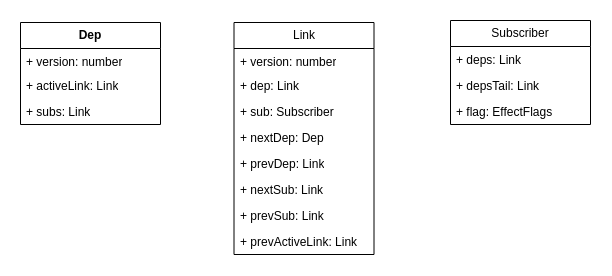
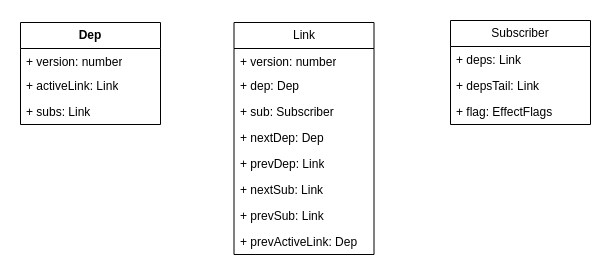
(271, 87) -> (269, 87)
(305, 243) -> (303, 243)
